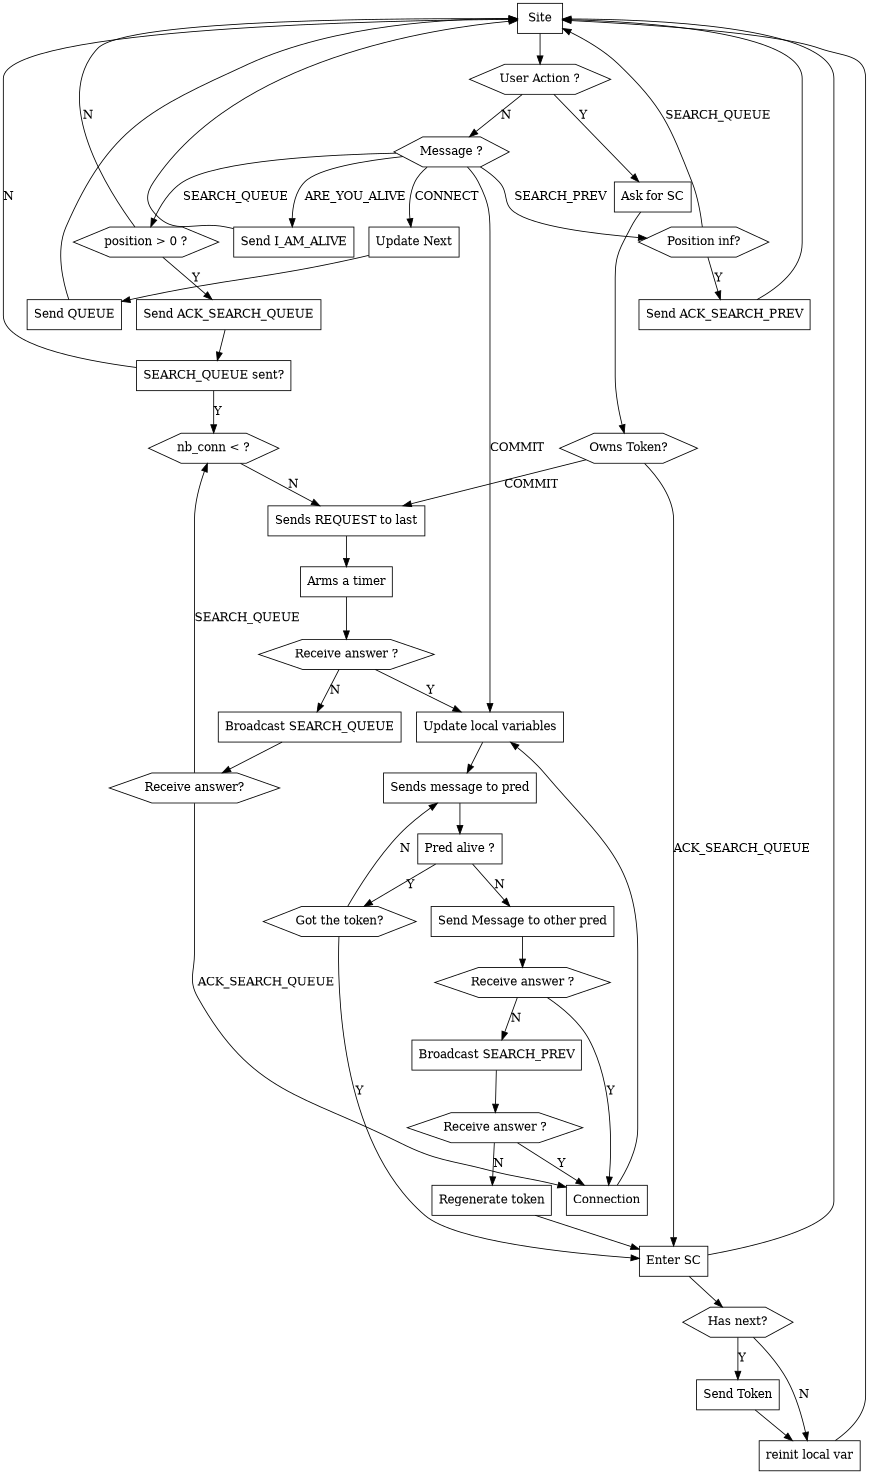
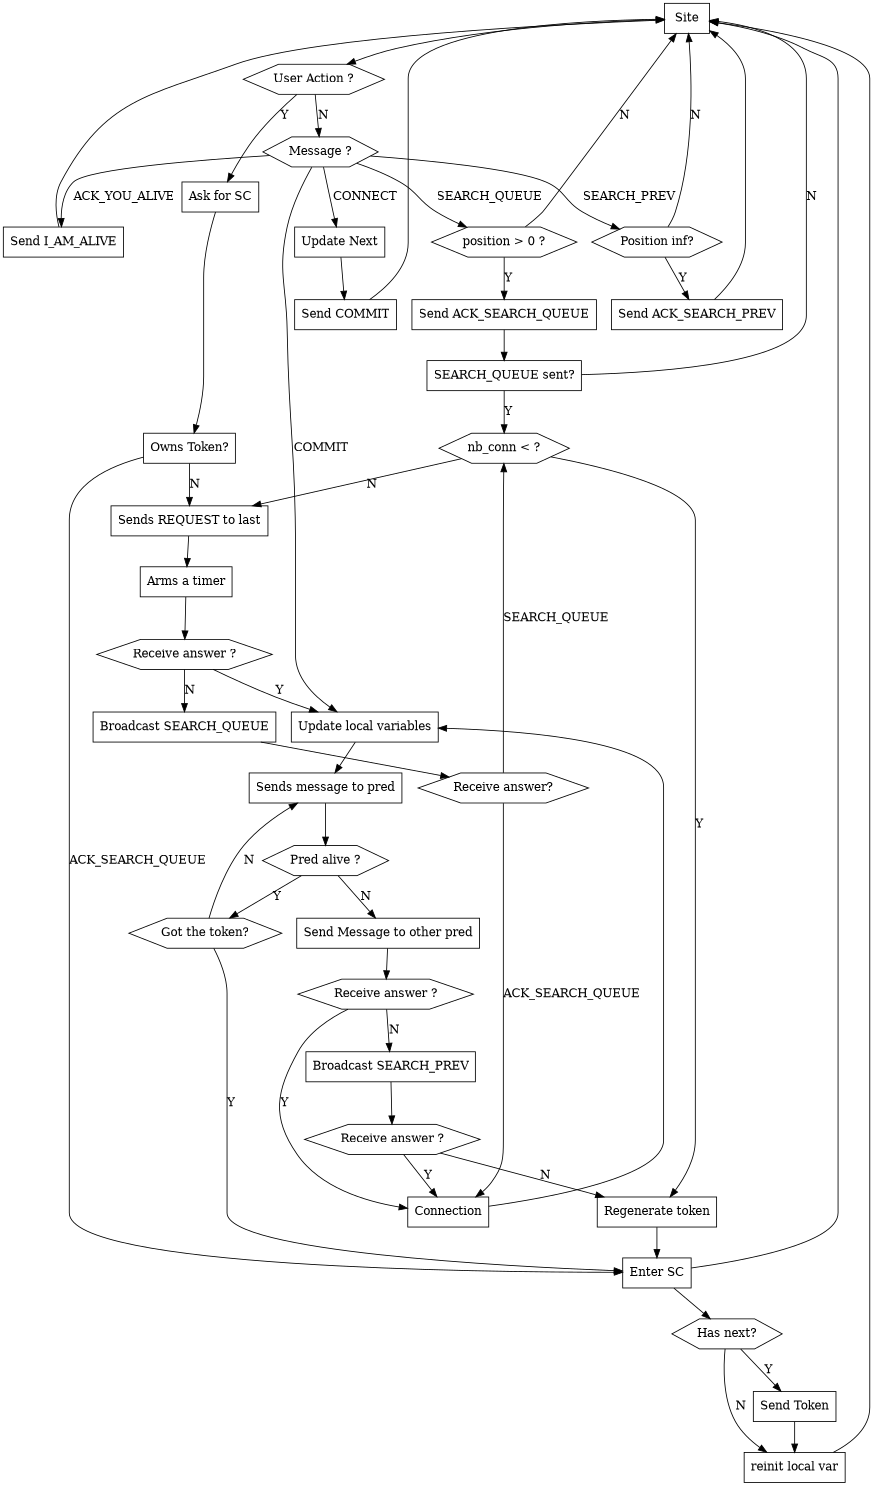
(718, 116) -> (696, 116)
(355, 197) -> (124, 197)
(74, 315) -> (346, 315)
(629, 448) -> (189, 448)
(531, 485) -> (195, 485)
none -> (695, 776)
(460, 849) -> (326, 861)
